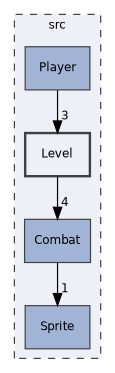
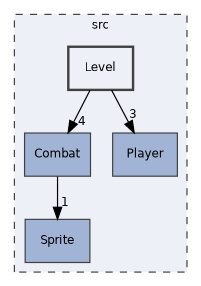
(58, 106) -> (120, 106)
